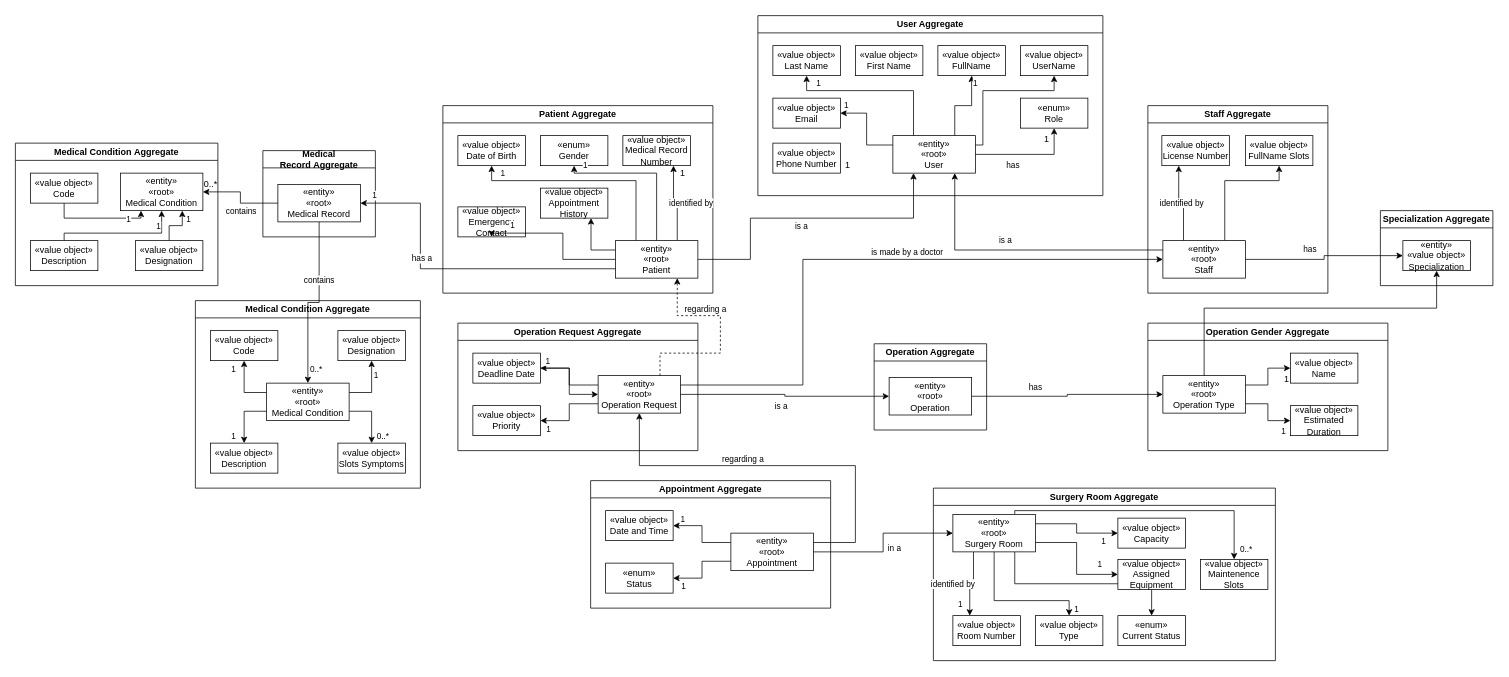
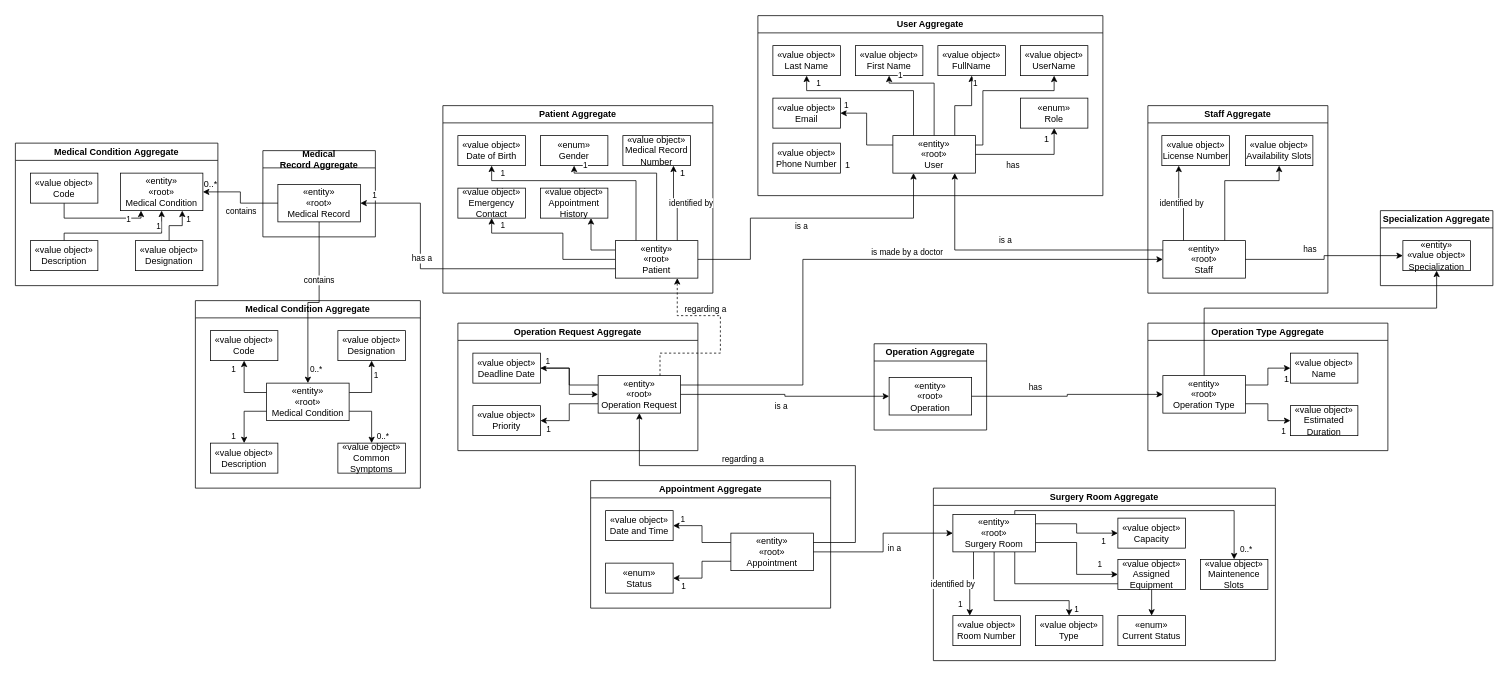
none -> (890, 83)
(1279, 150) -> (1279, 150)
(492, 222) -> (492, 203)
(1268, 332) -> (1268, 332)
(372, 458) -> (372, 458)
